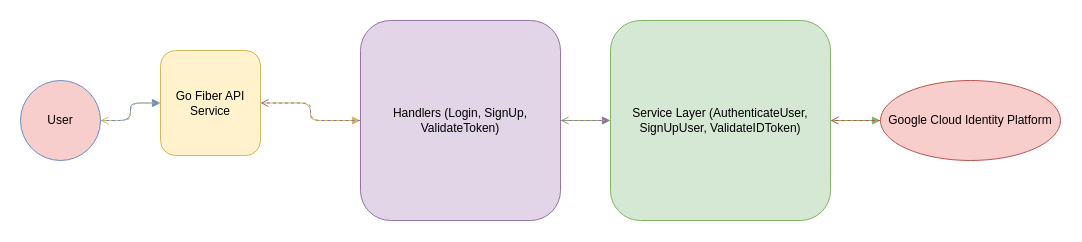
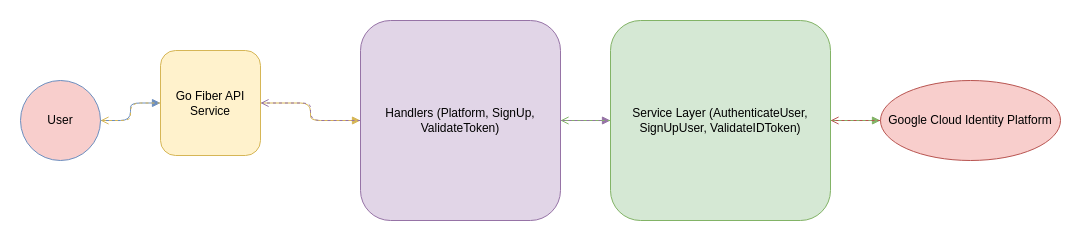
(461, 121) -> (461, 121)
